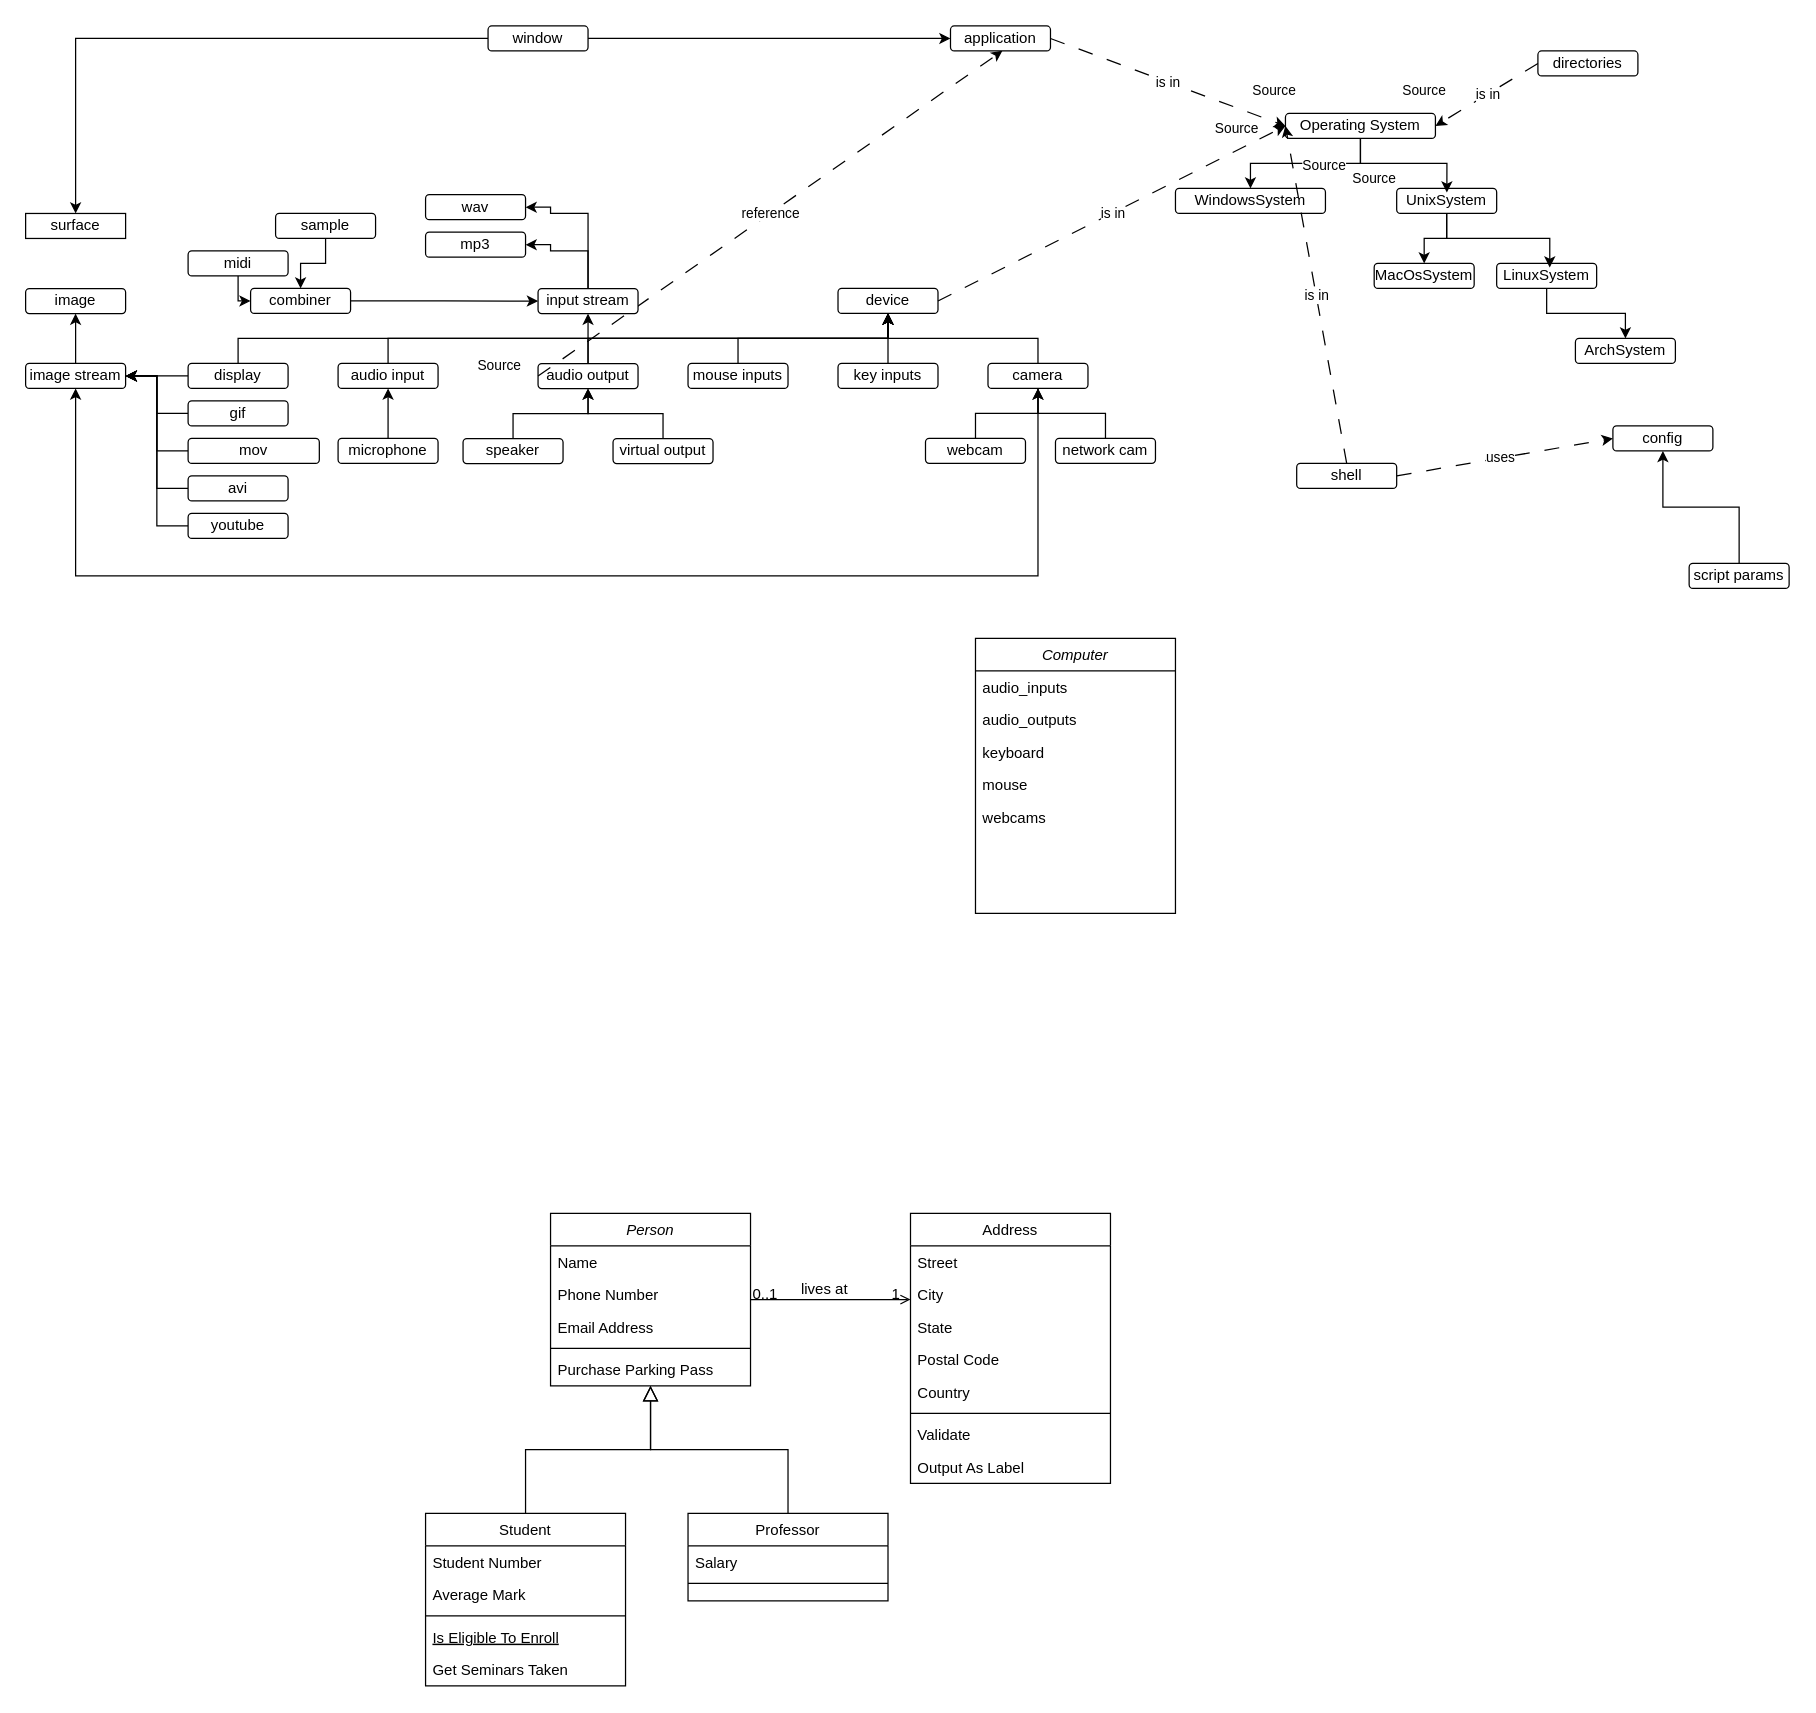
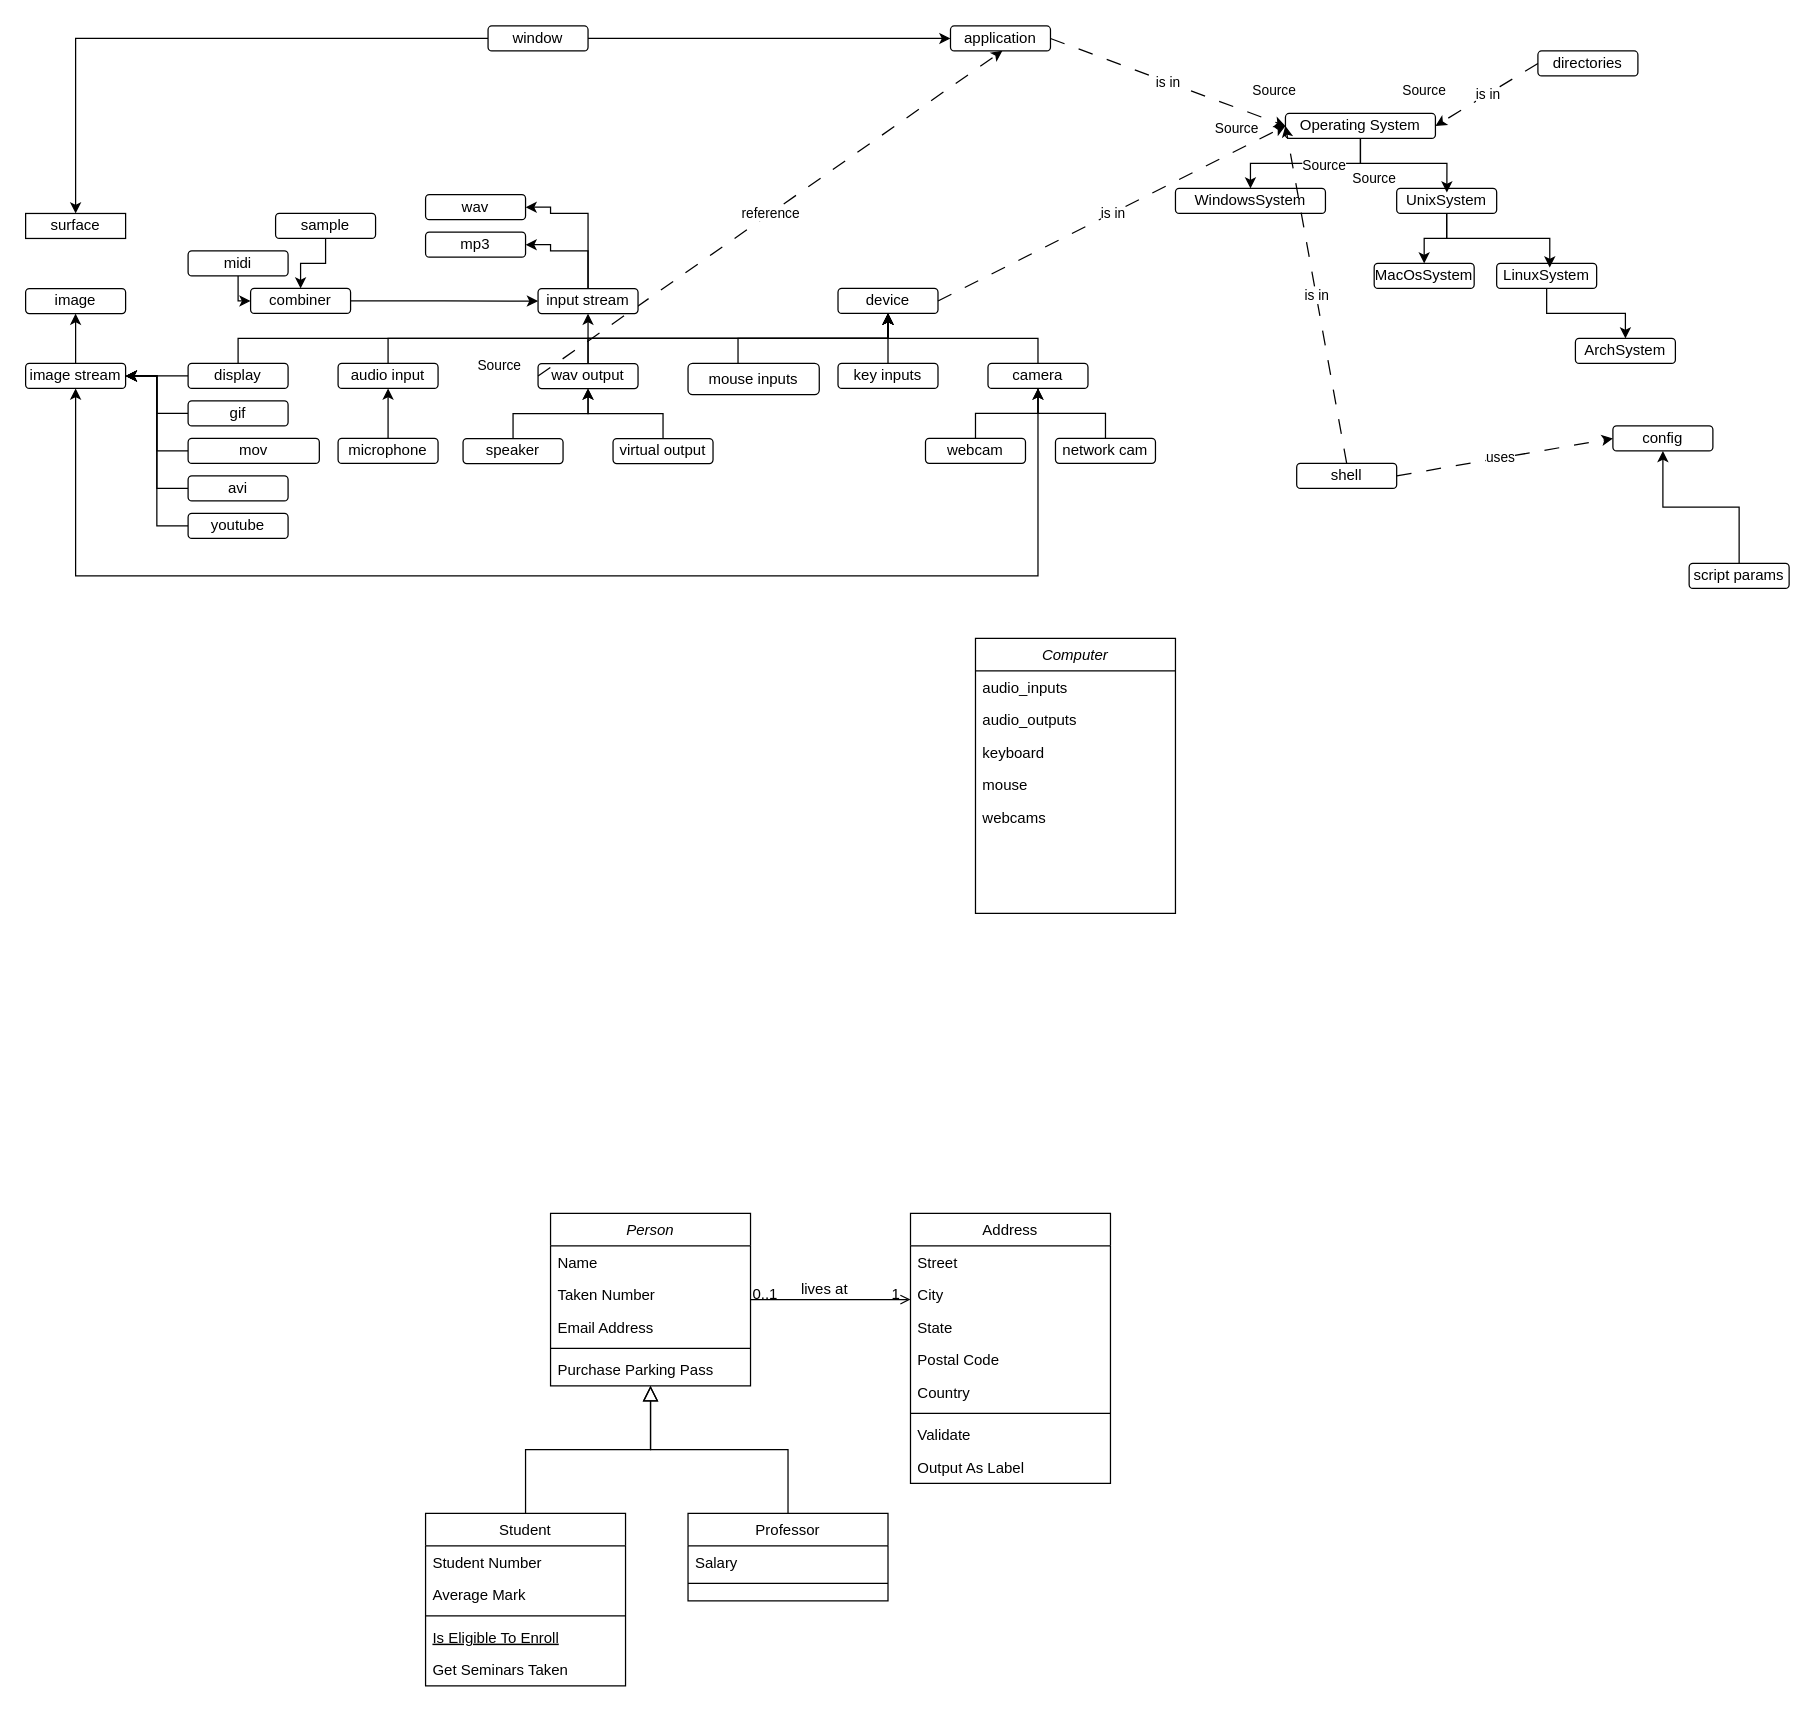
(588, 376) -> (588, 376)
(738, 376) -> (754, 379)
(606, 1295) -> (606, 1295)
